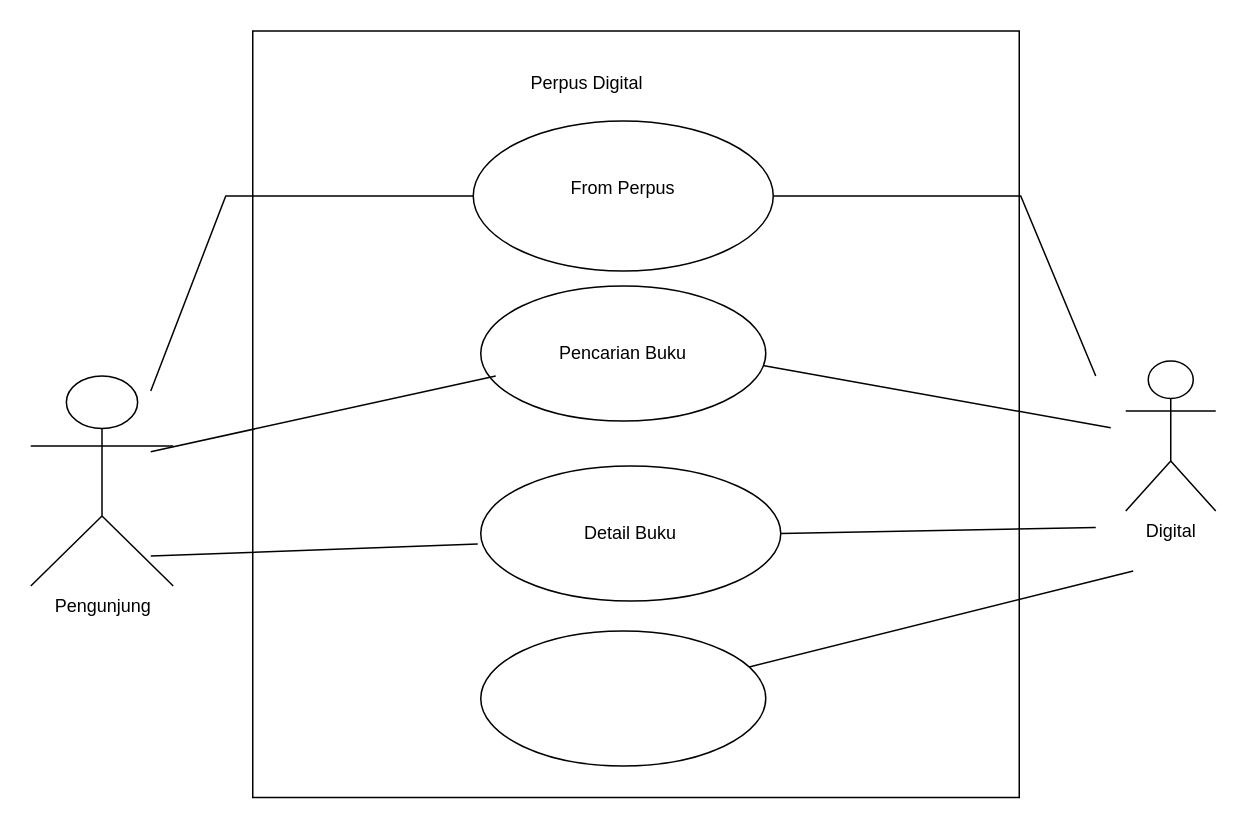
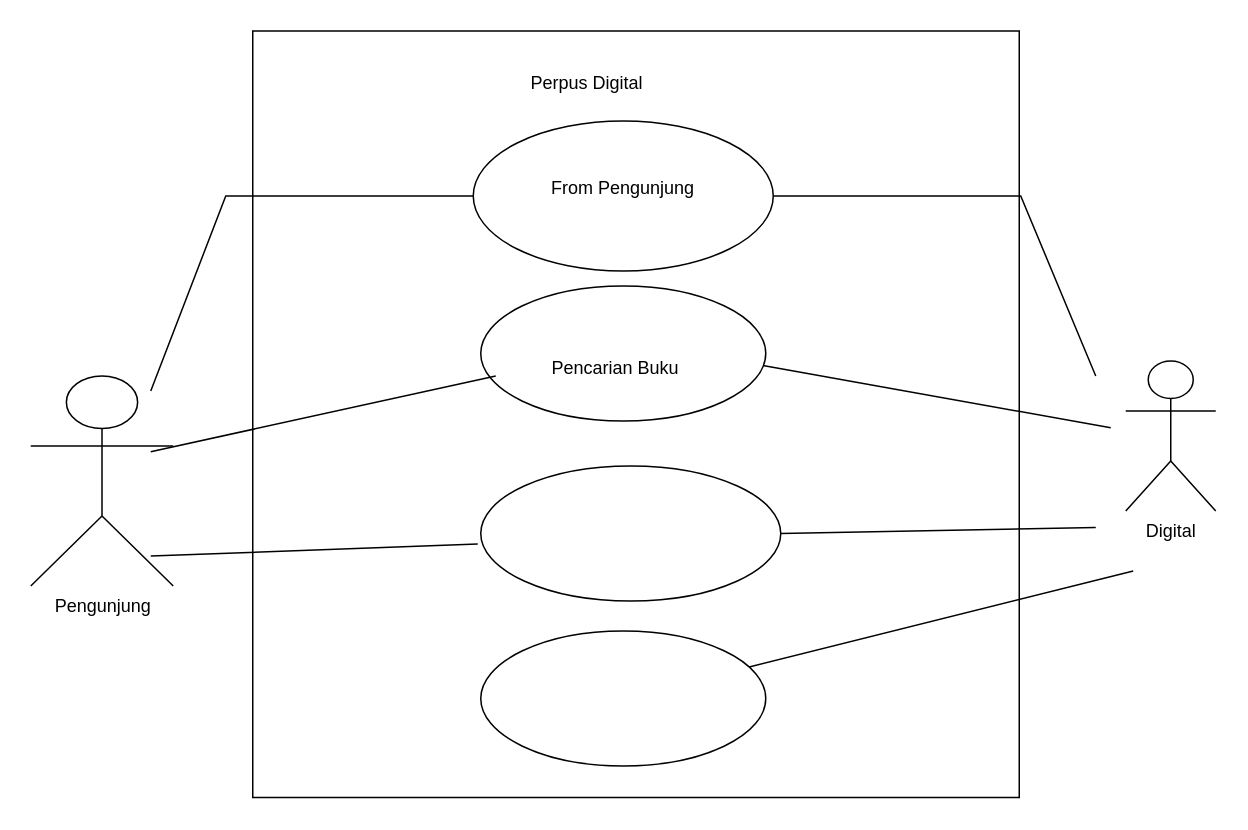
(623, 188) -> (623, 188)
(623, 353) -> (616, 368)
(631, 533) -> none
